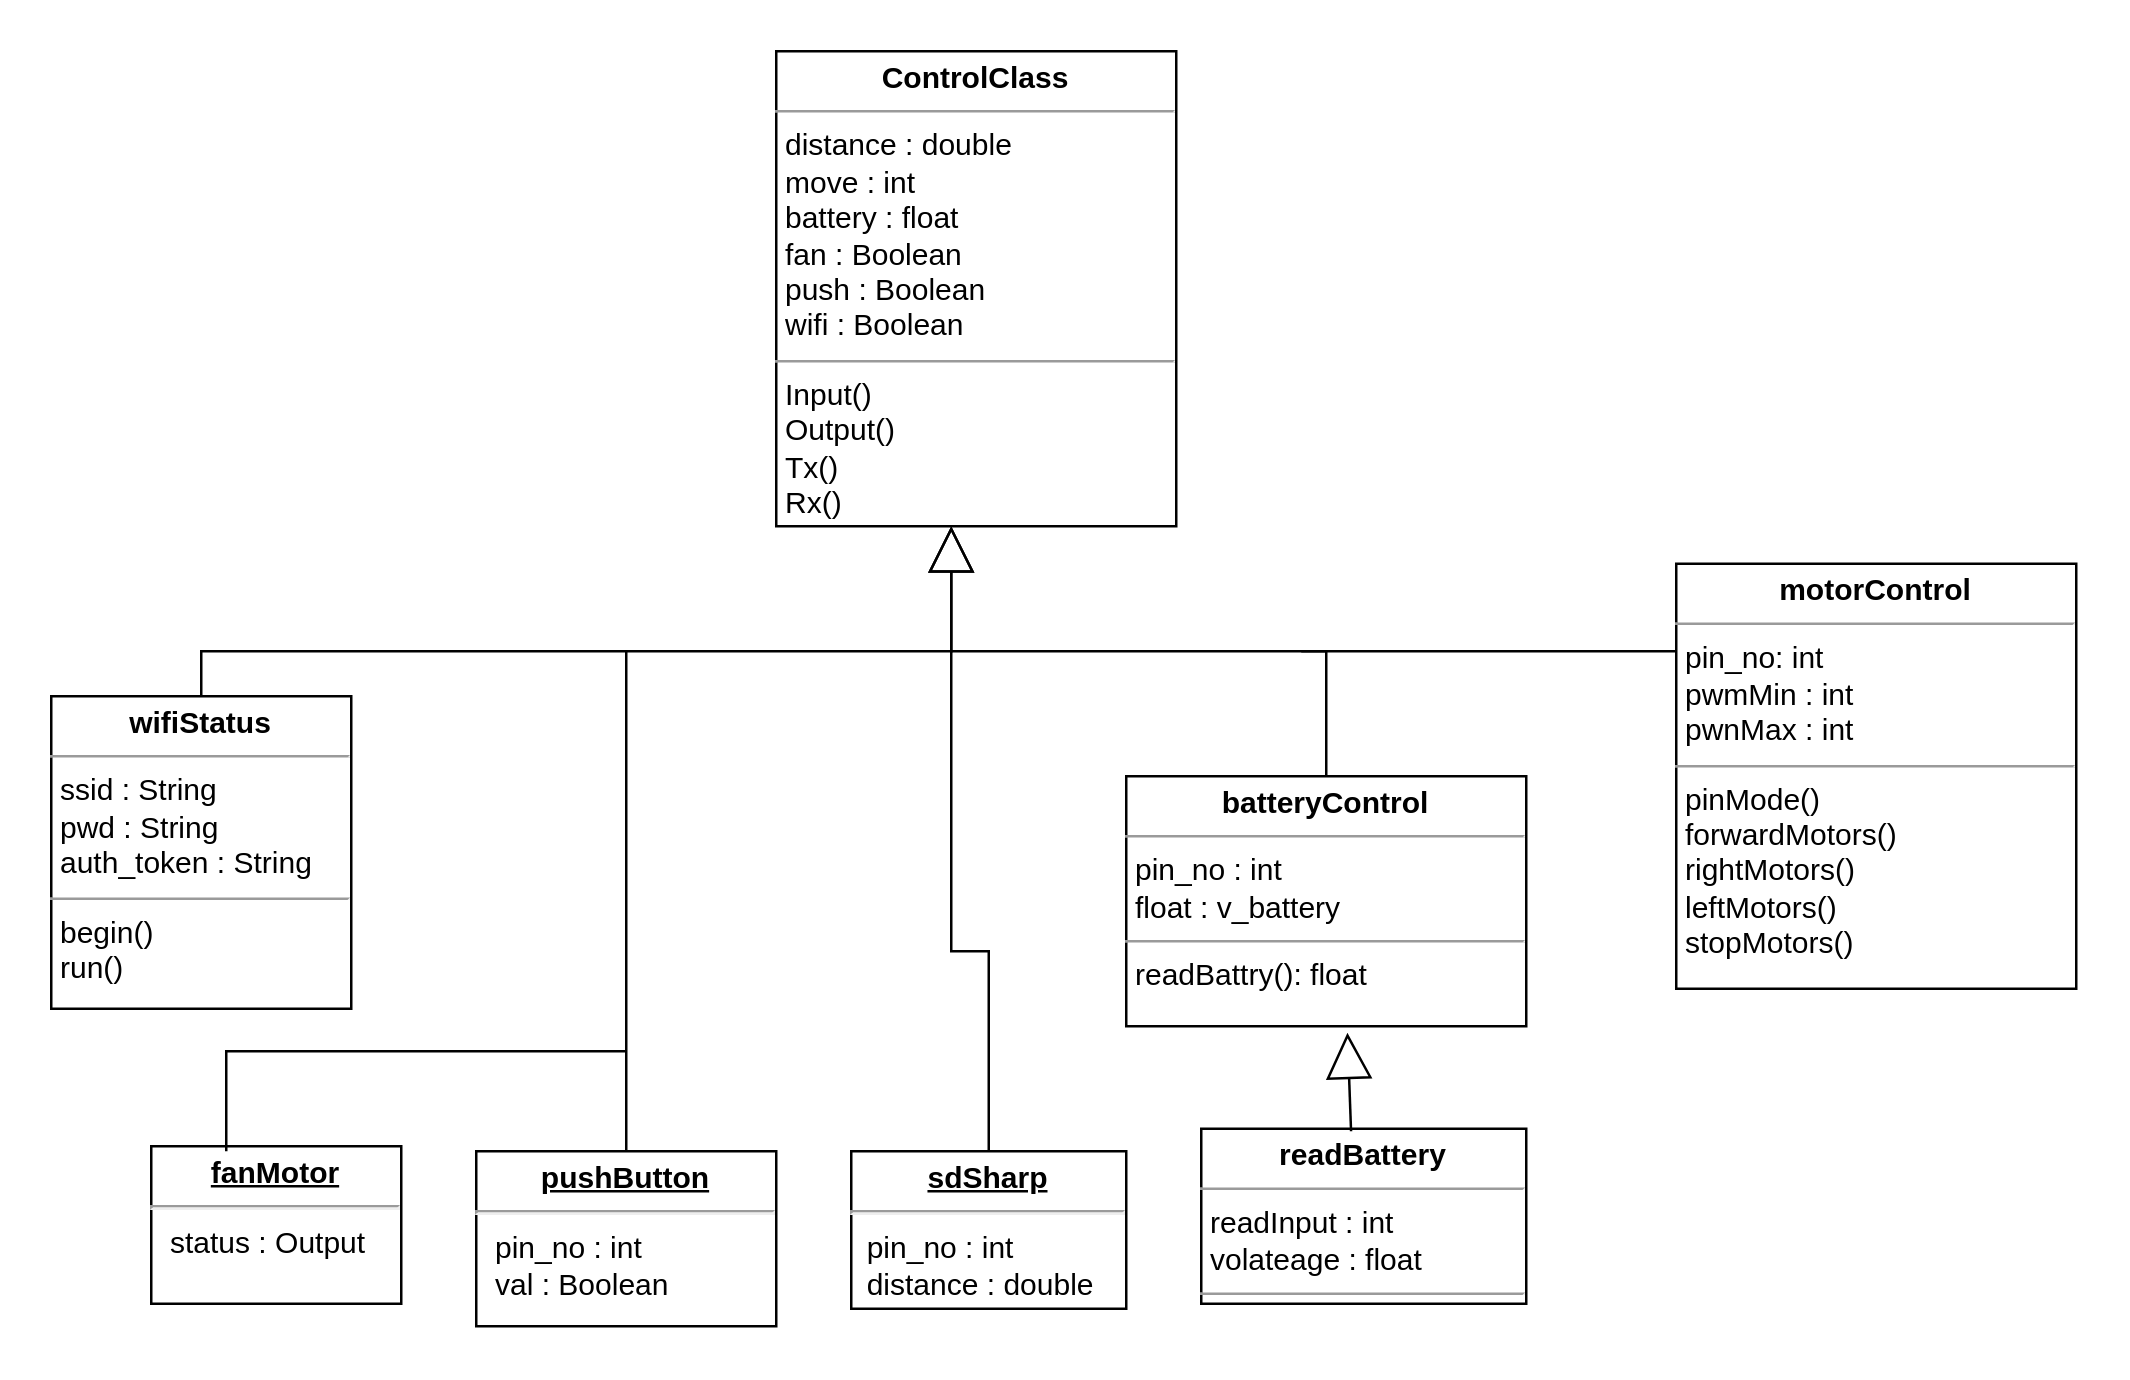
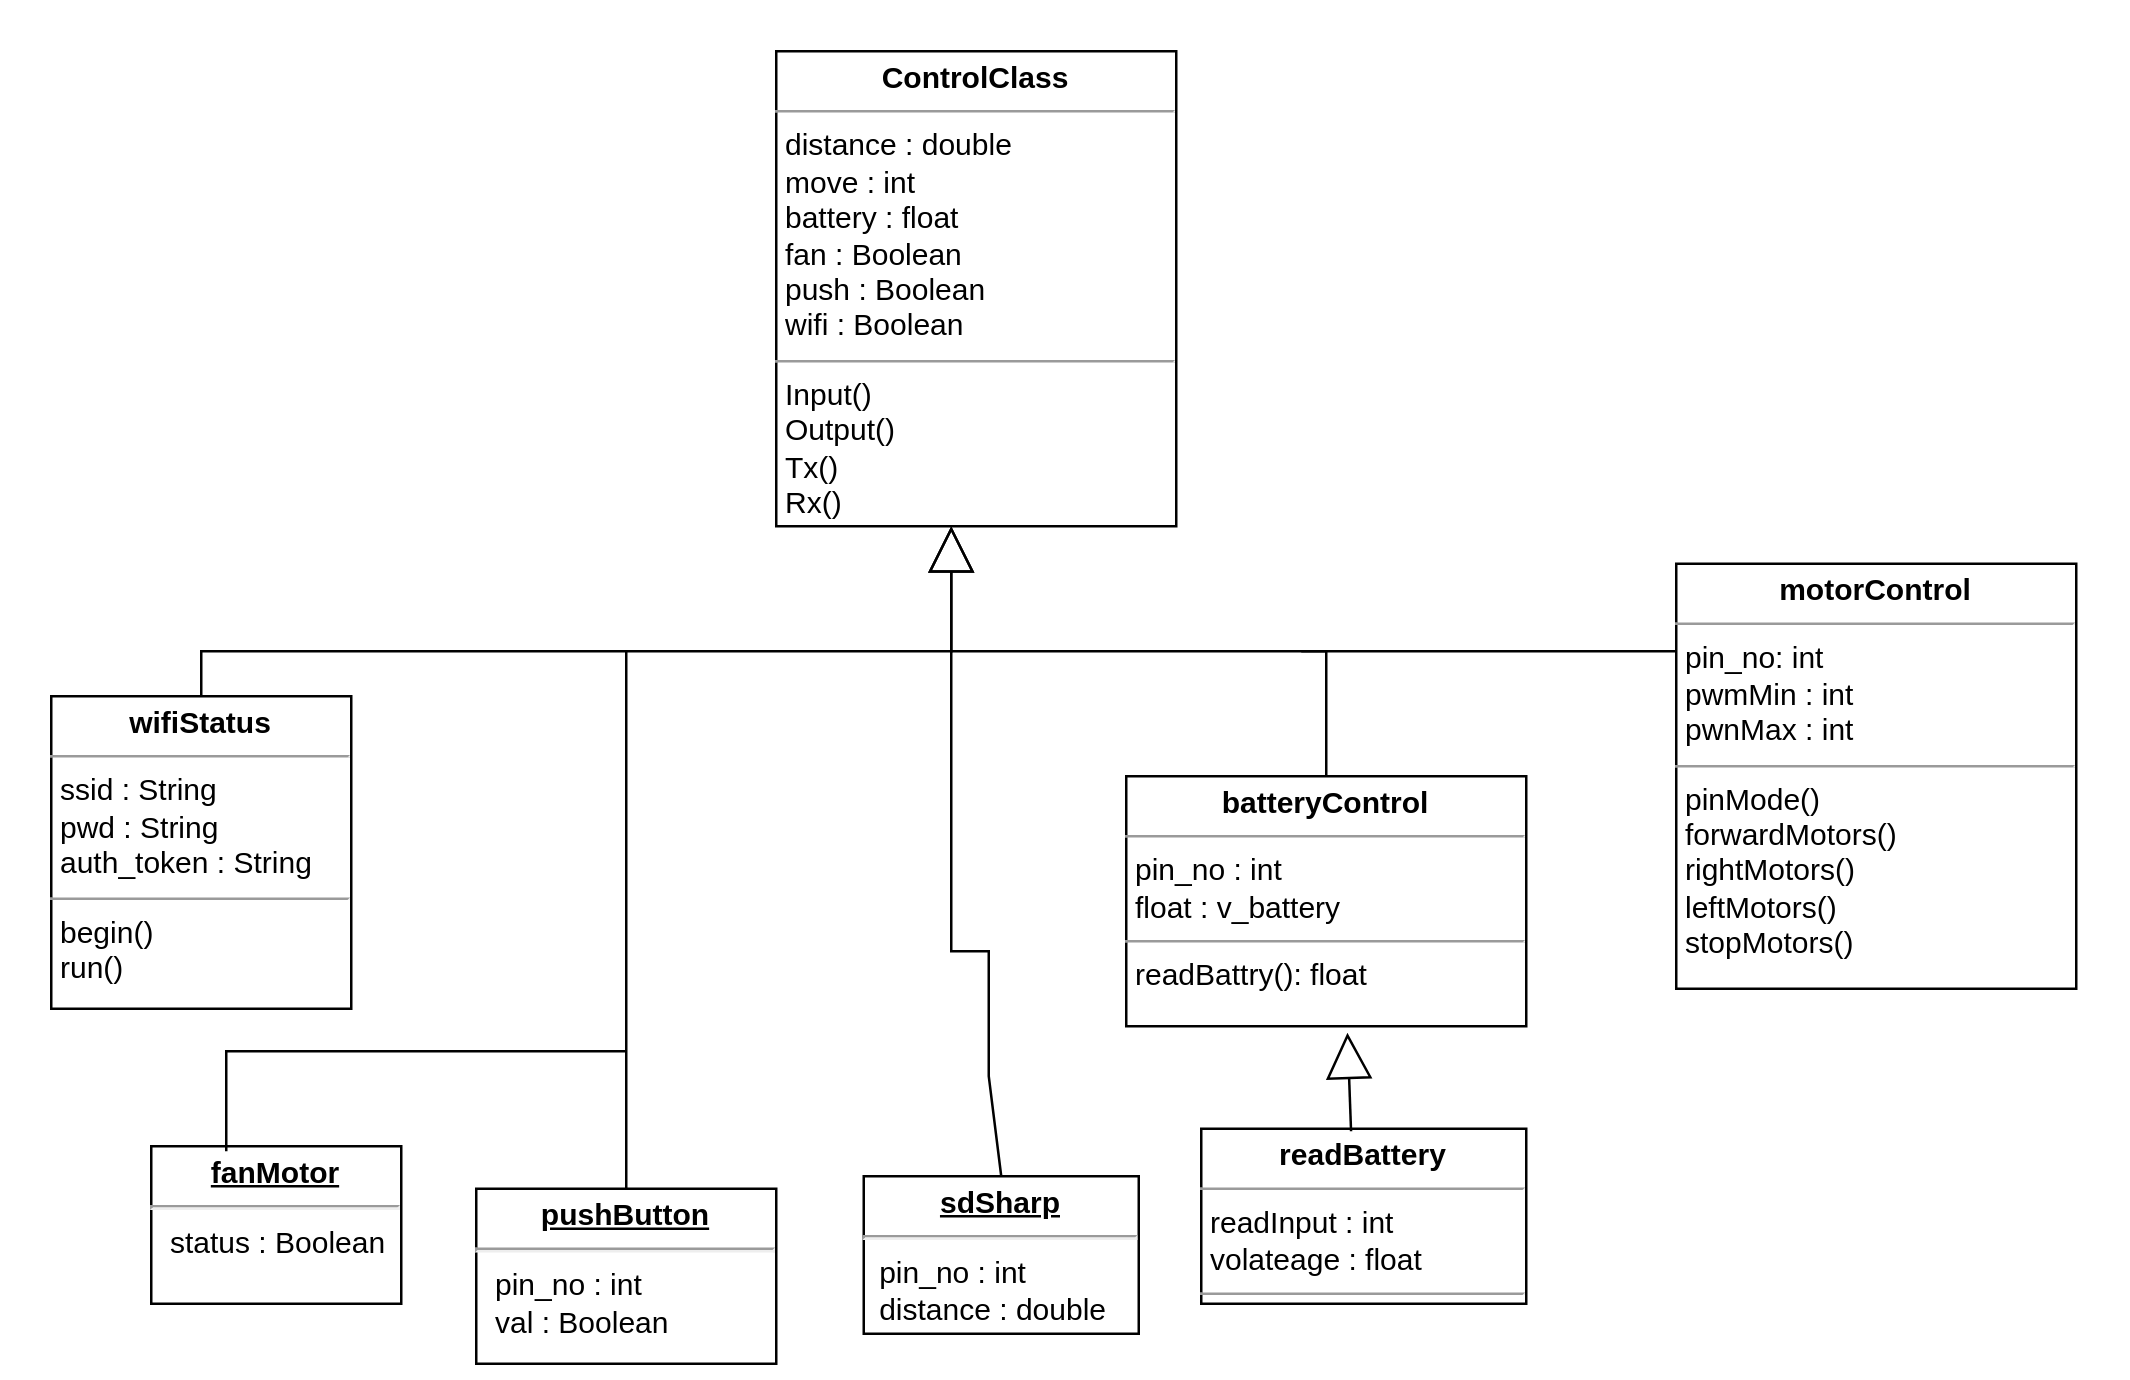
(266, 1182) -> (270, 1182)
(989, 1230) -> (1001, 1255)
(626, 1239) -> (626, 1276)
